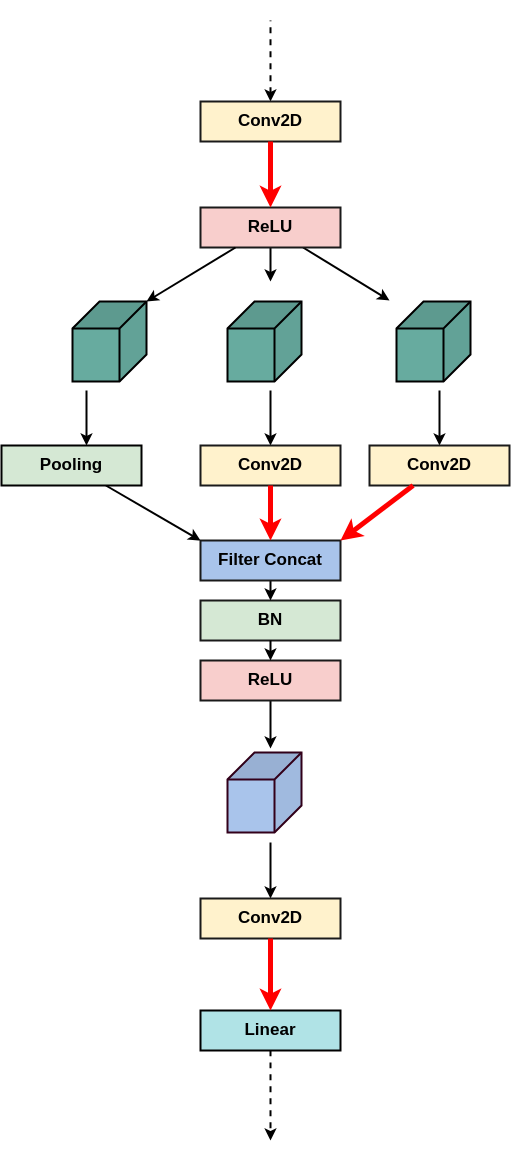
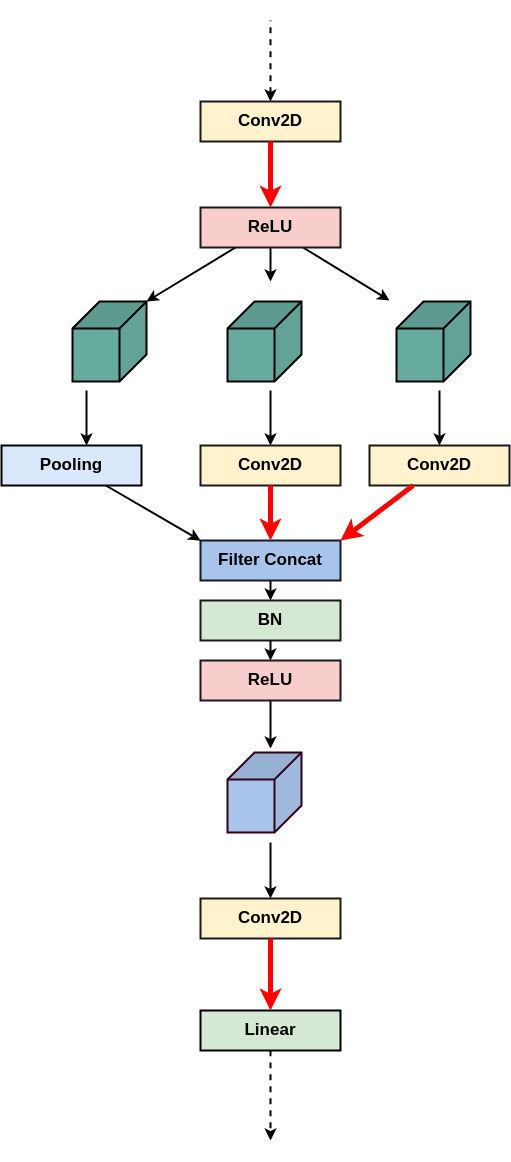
(72, 466) -> (72, 466)
(271, 1031) -> (271, 1031)
